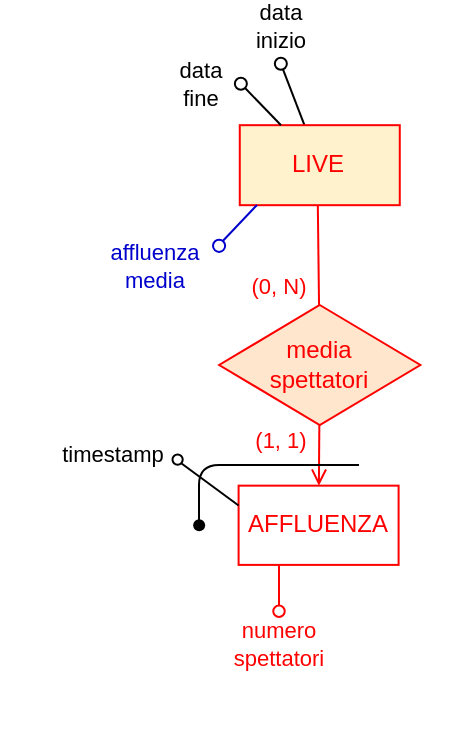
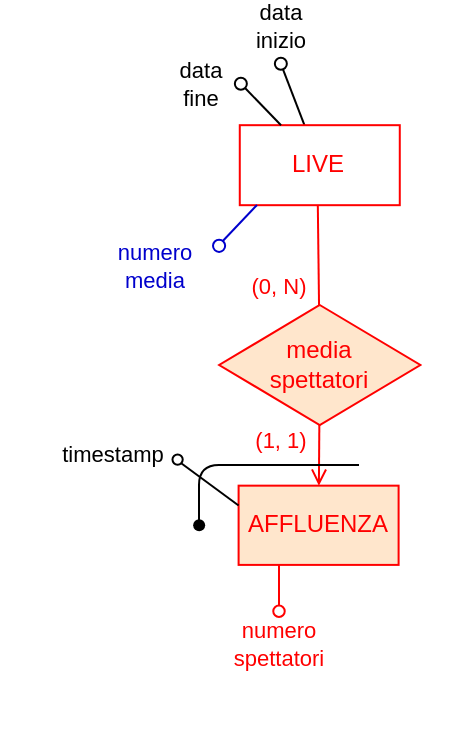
(320, 165) -> (320, 165)
(156, 267) -> (156, 267)
(319, 525) -> (319, 525)
